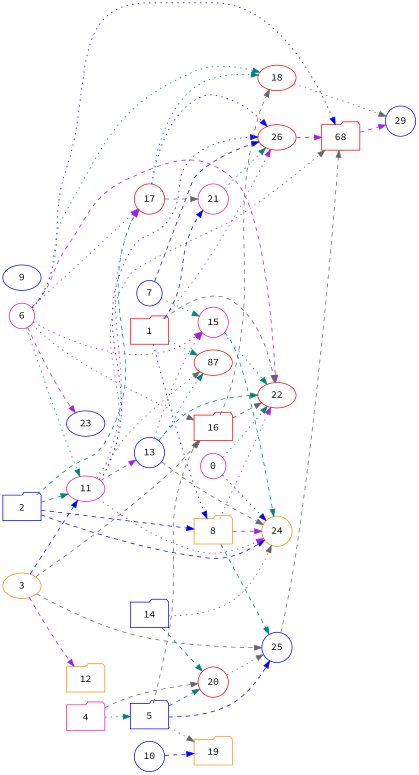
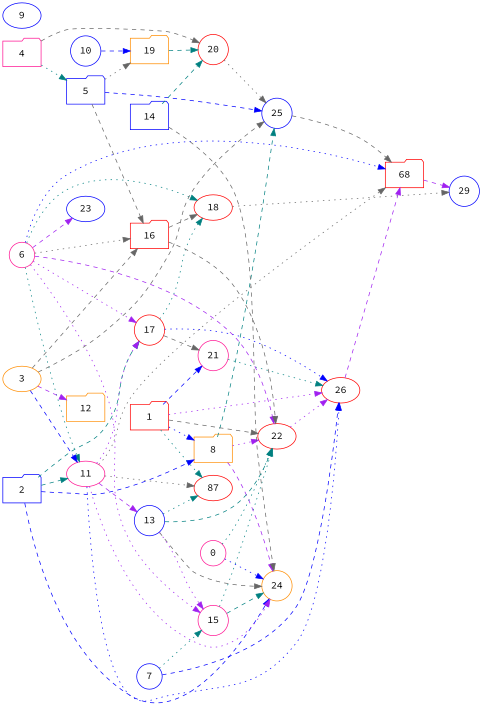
none -> (306, 416)
(230, 602) -> (252, 308)
(181, 699) -> (180, 50)
